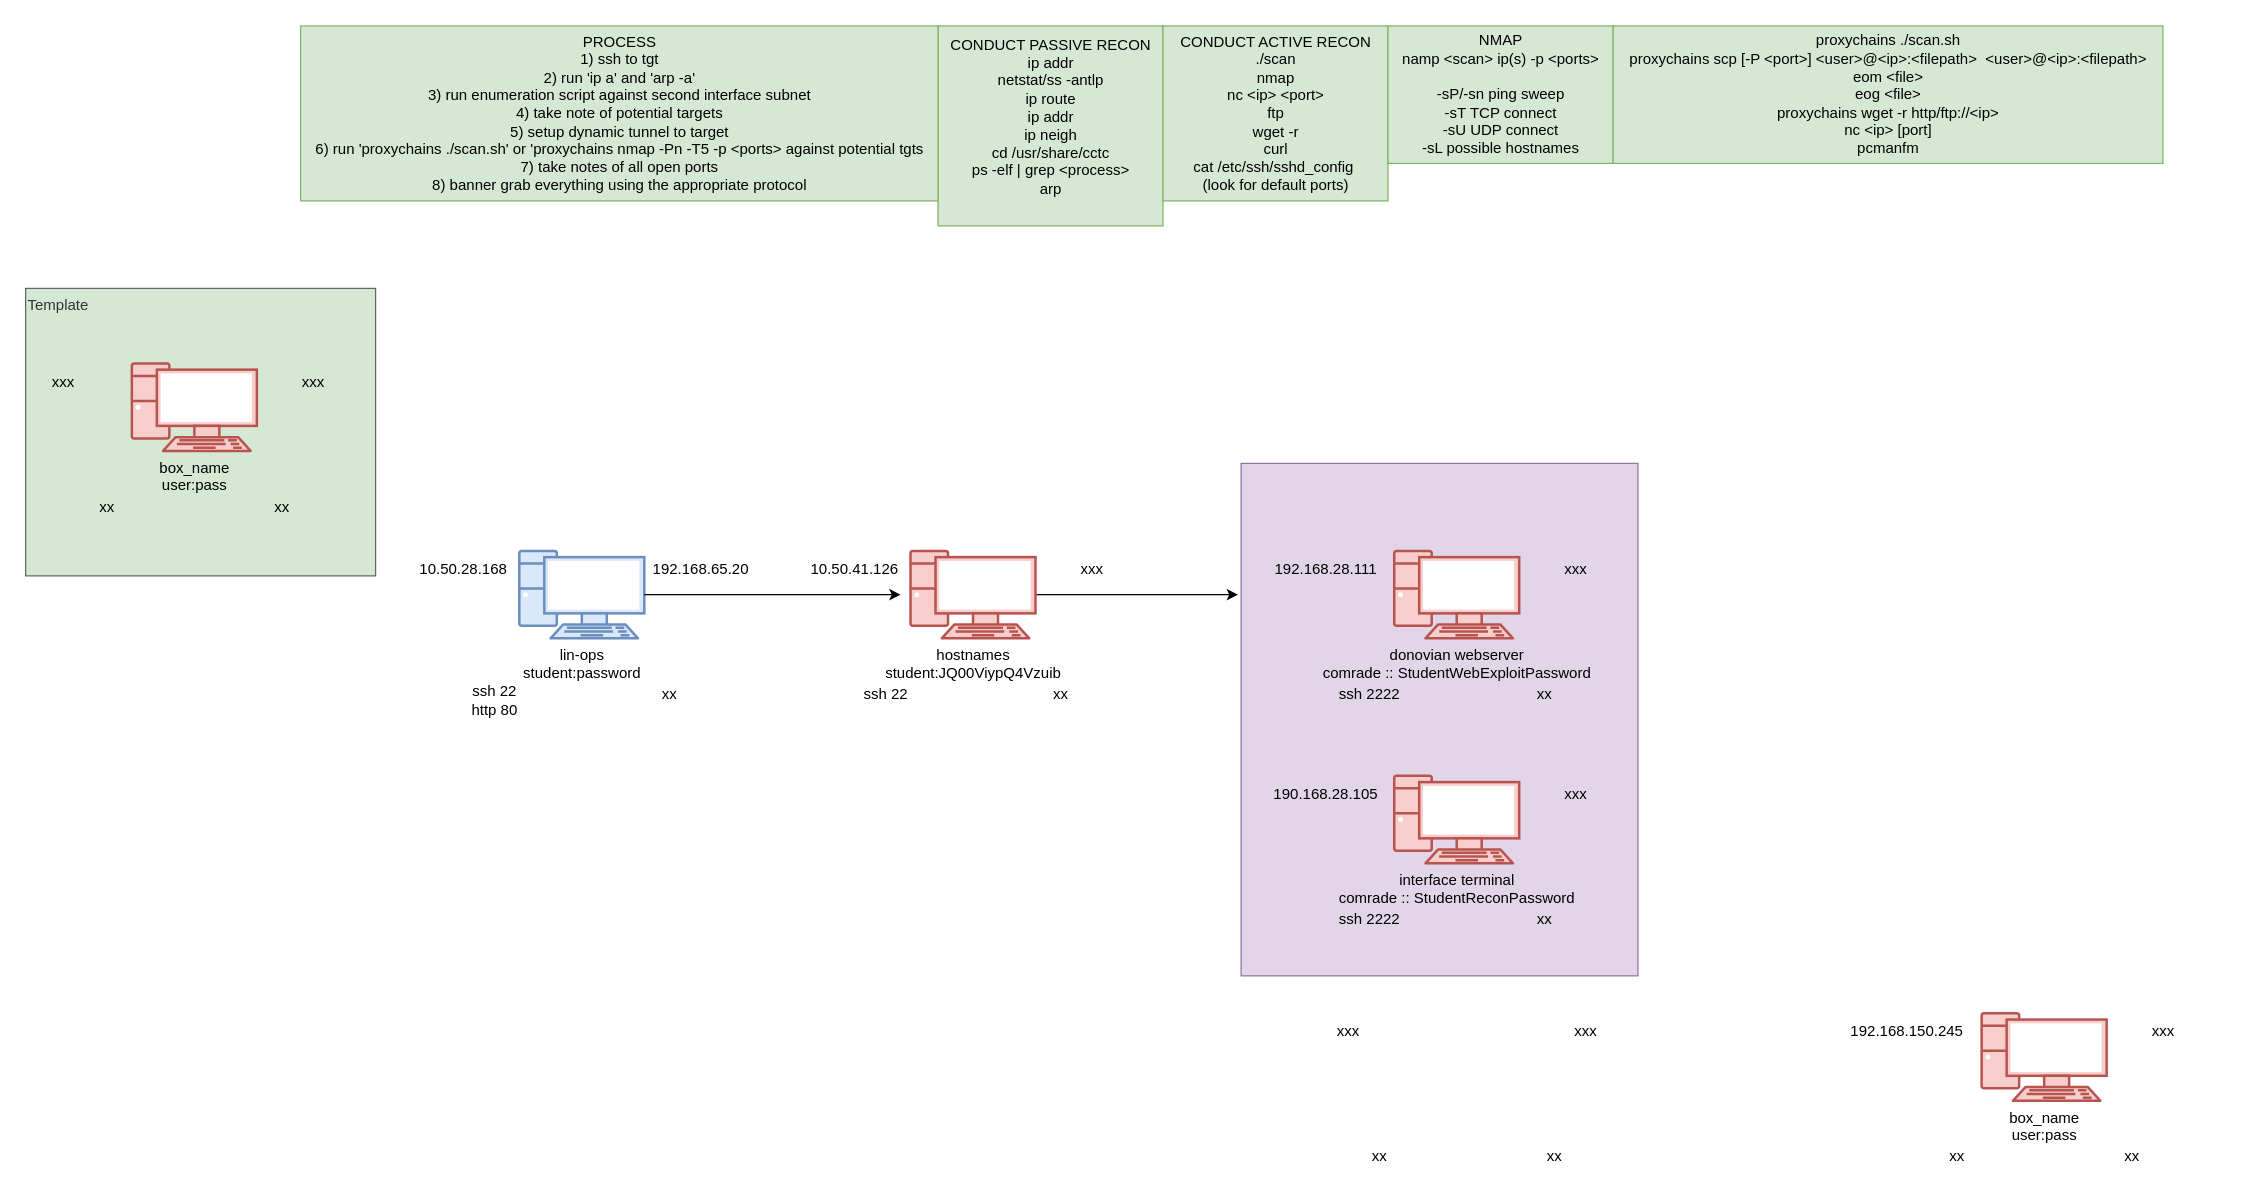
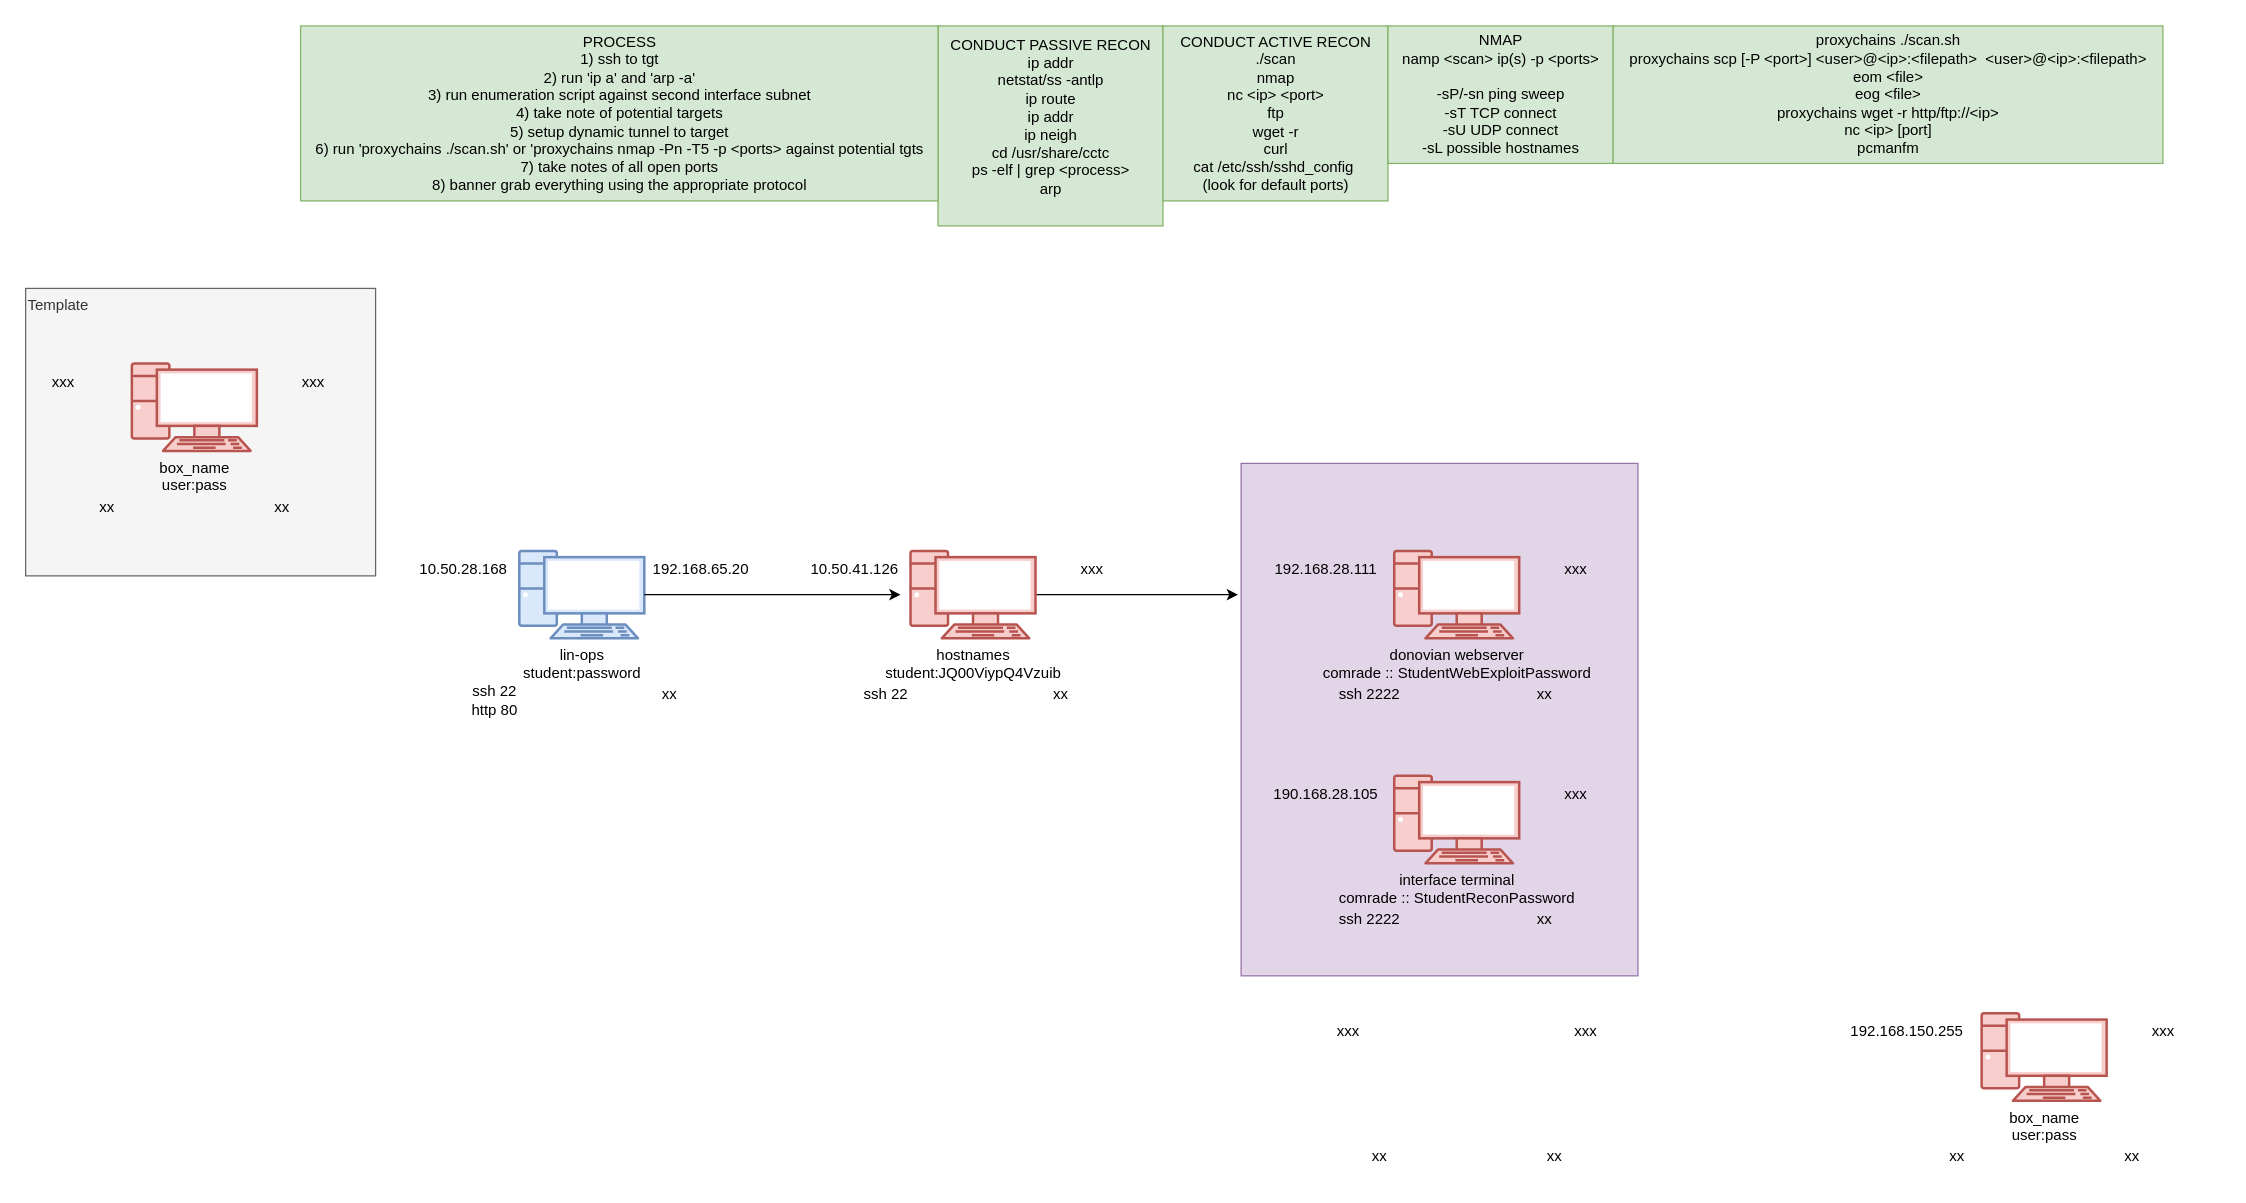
(60, 306) -> (60, 306)
(1908, 1032) -> (1908, 1032)
